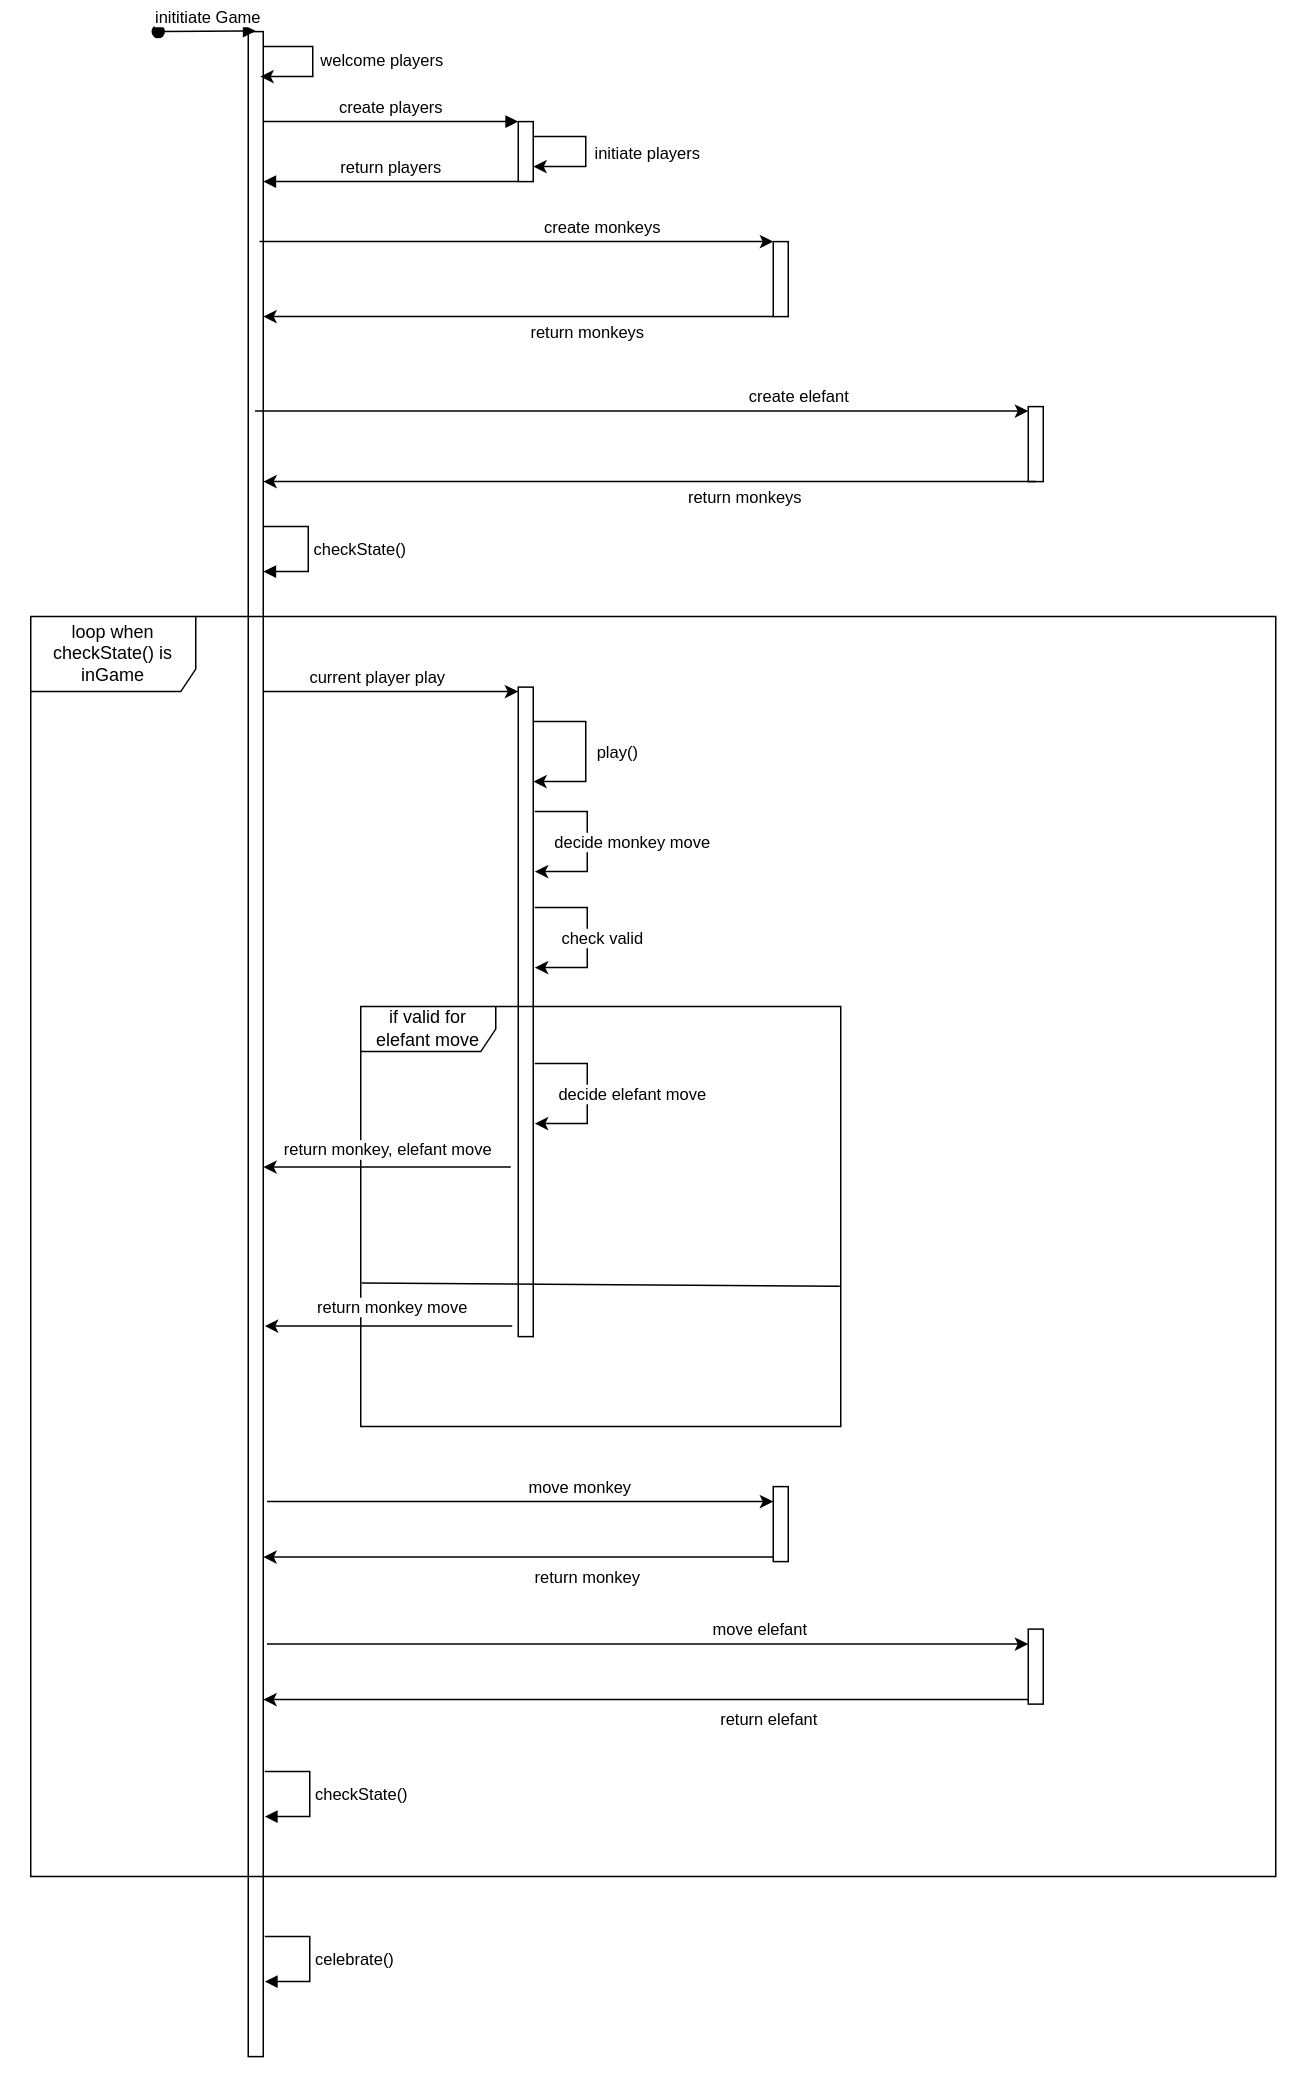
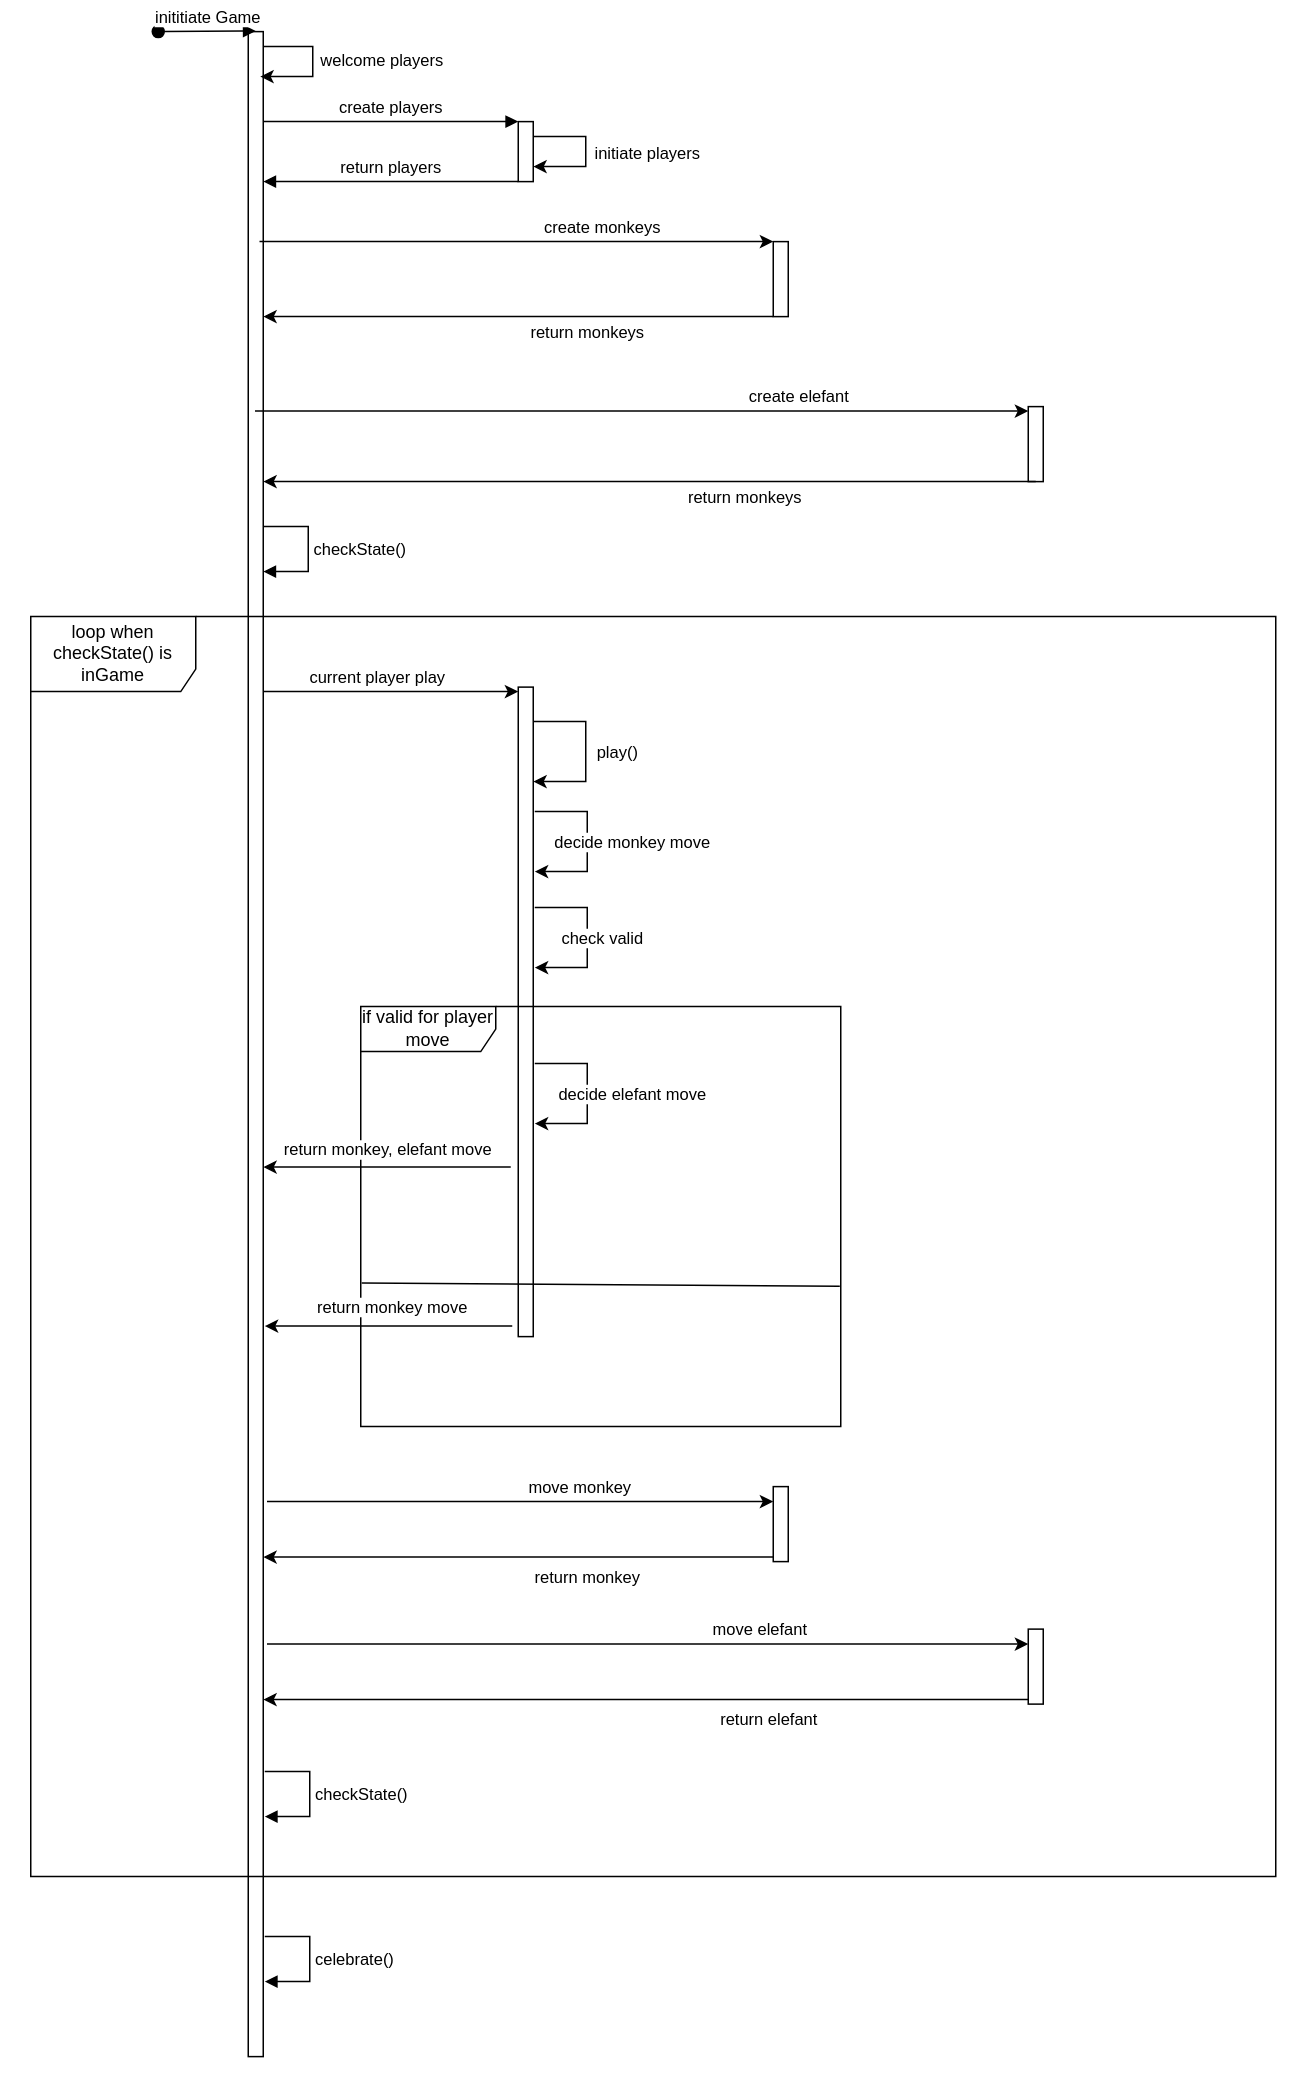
(428, 1028) -> (428, 1028)
